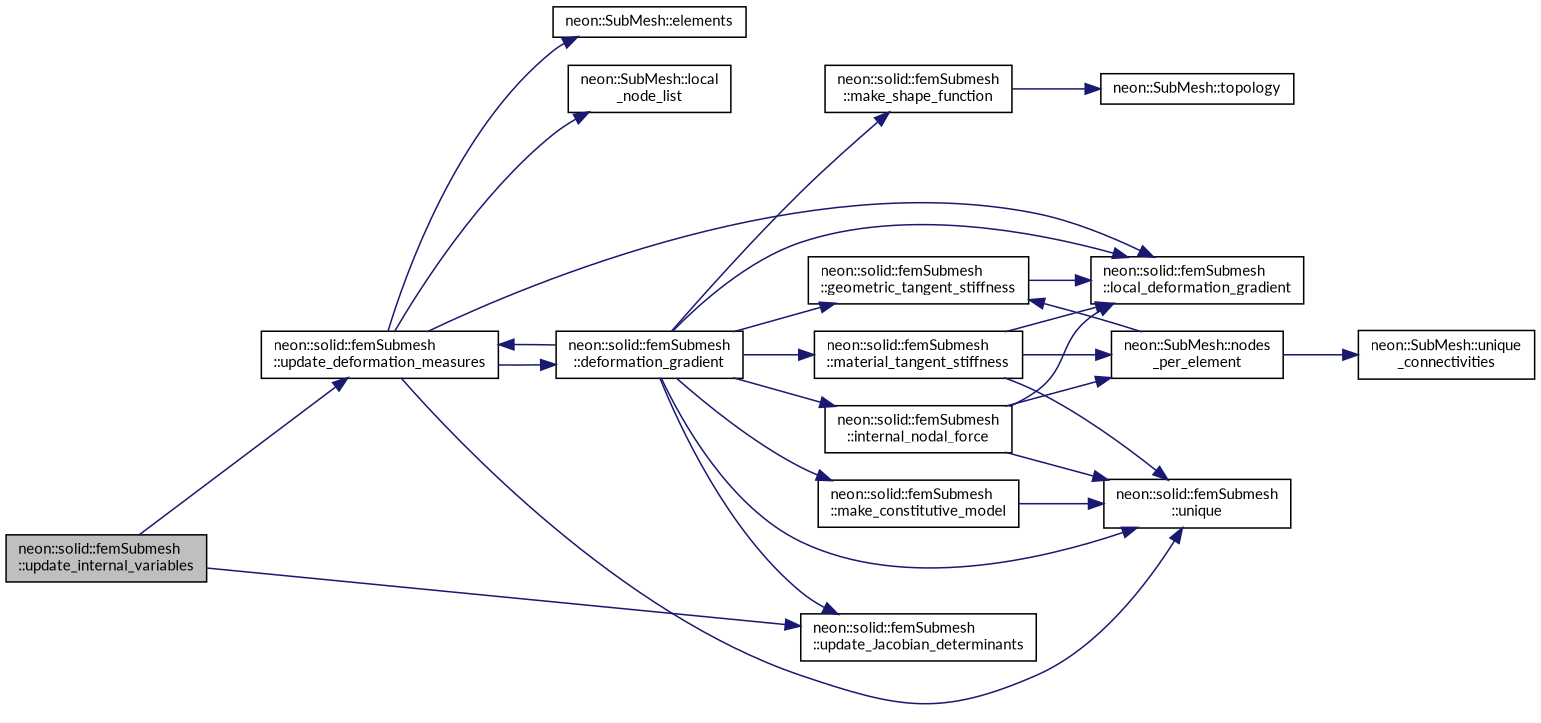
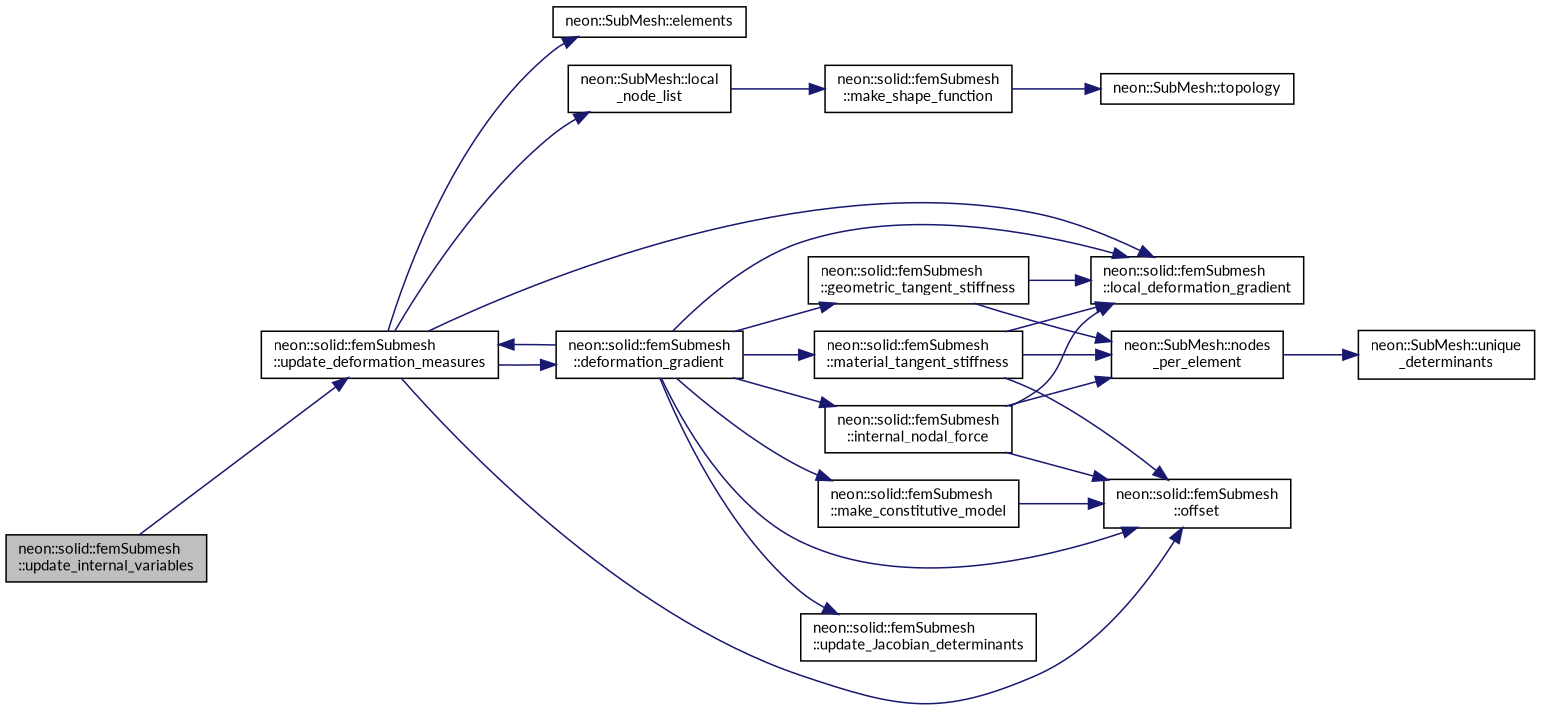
(765, 228) -> (770, 89)
(1103, 320) -> (1019, 317)
(1447, 355) -> (1447, 355)
(1197, 504) -> (1197, 504)
(496, 596) -> none
